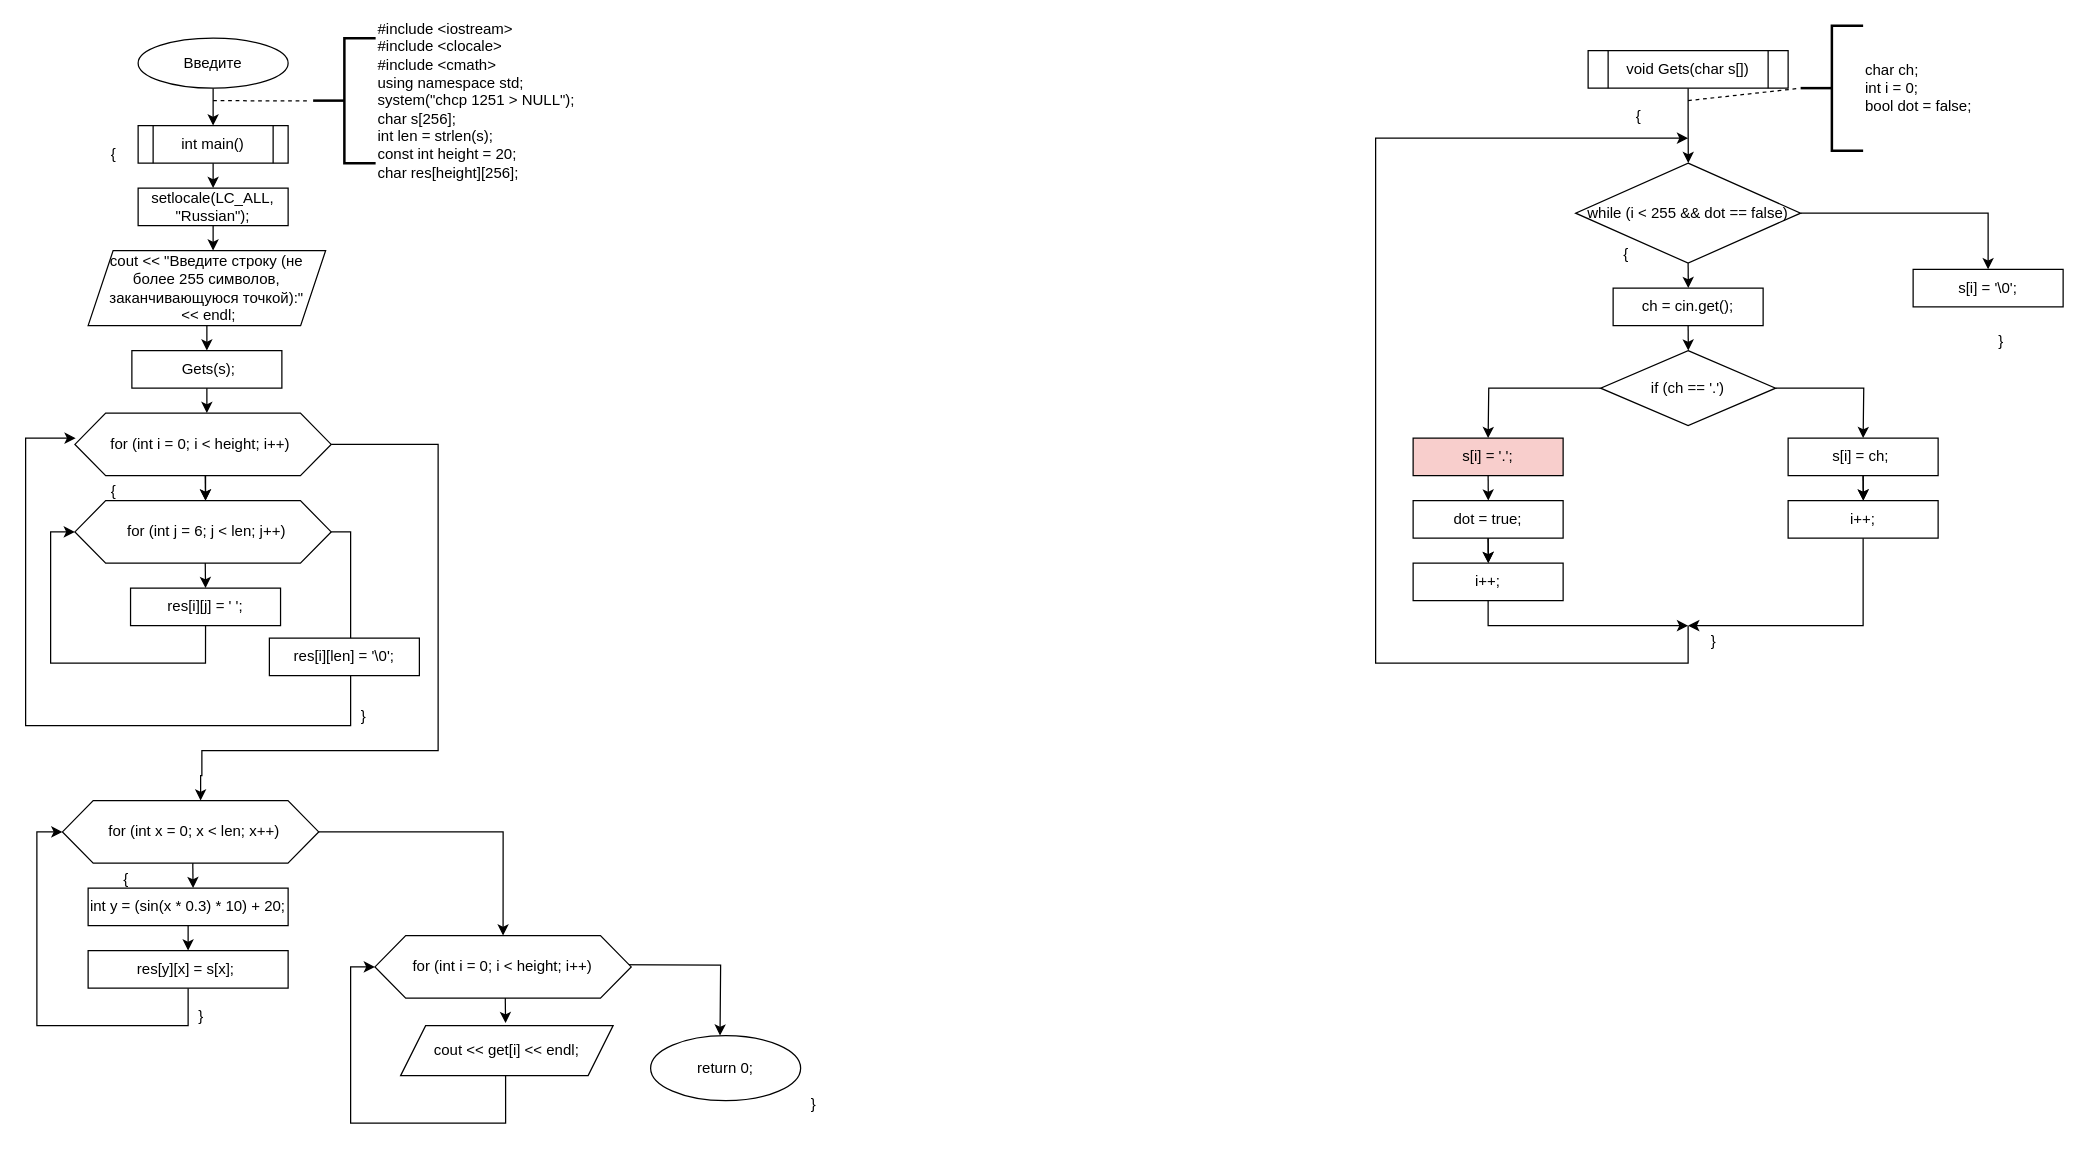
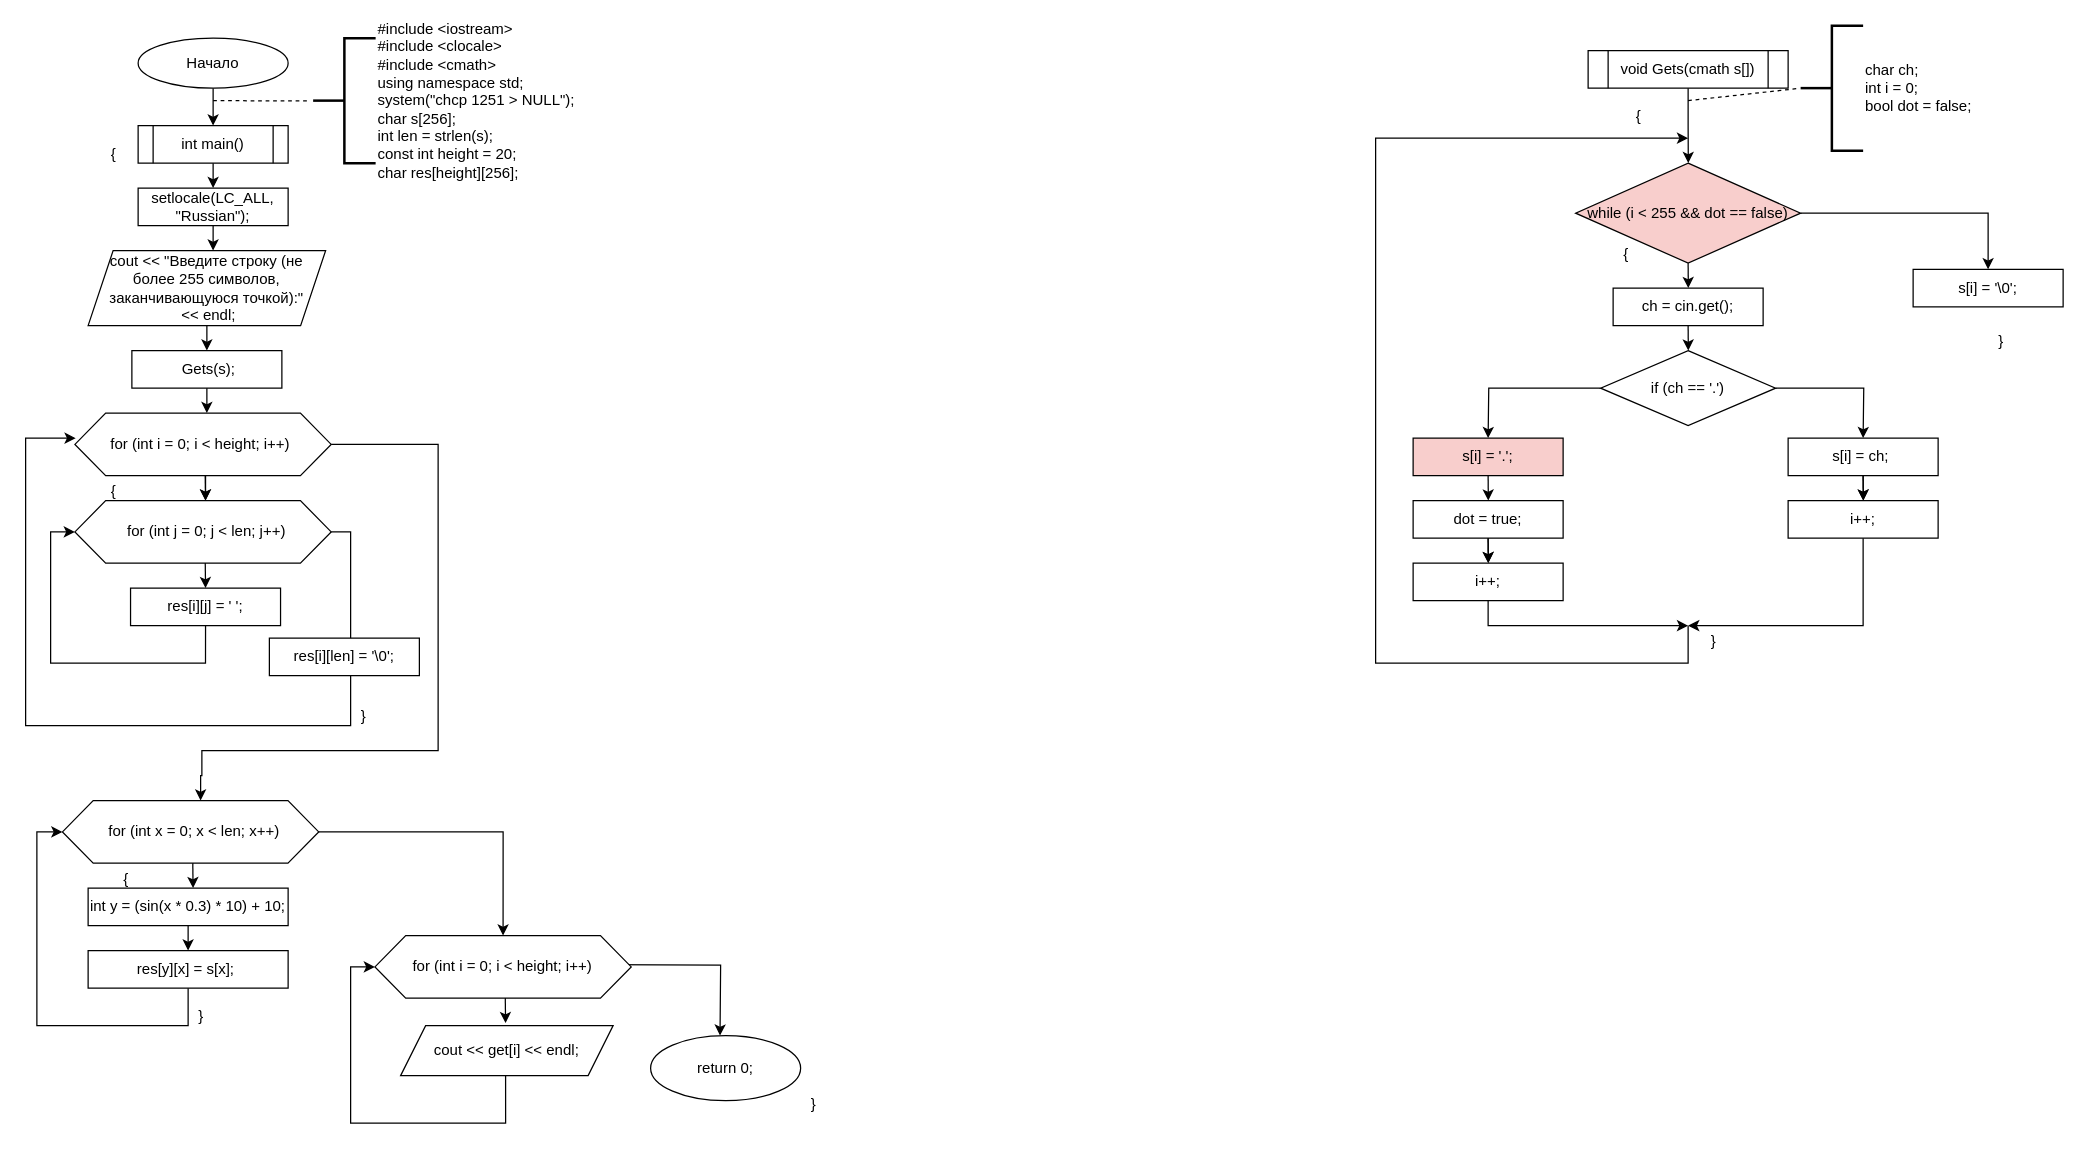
(213, 63) -> (213, 63)
(1688, 69) -> (1688, 69)
(1688, 213) -> (1688, 213)
(207, 532) -> (207, 532)
(188, 907) -> (188, 907)
